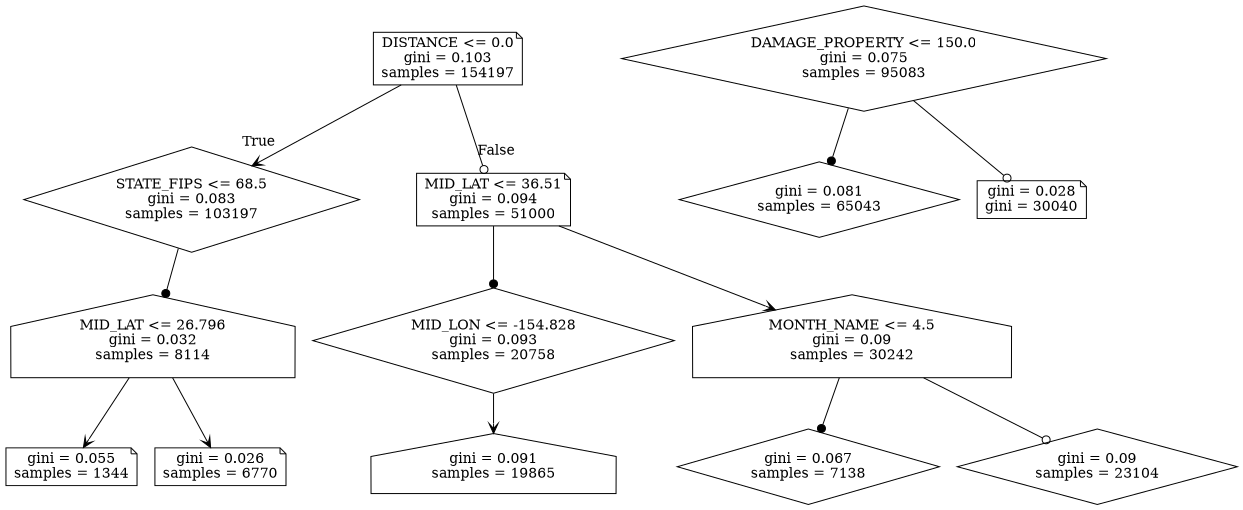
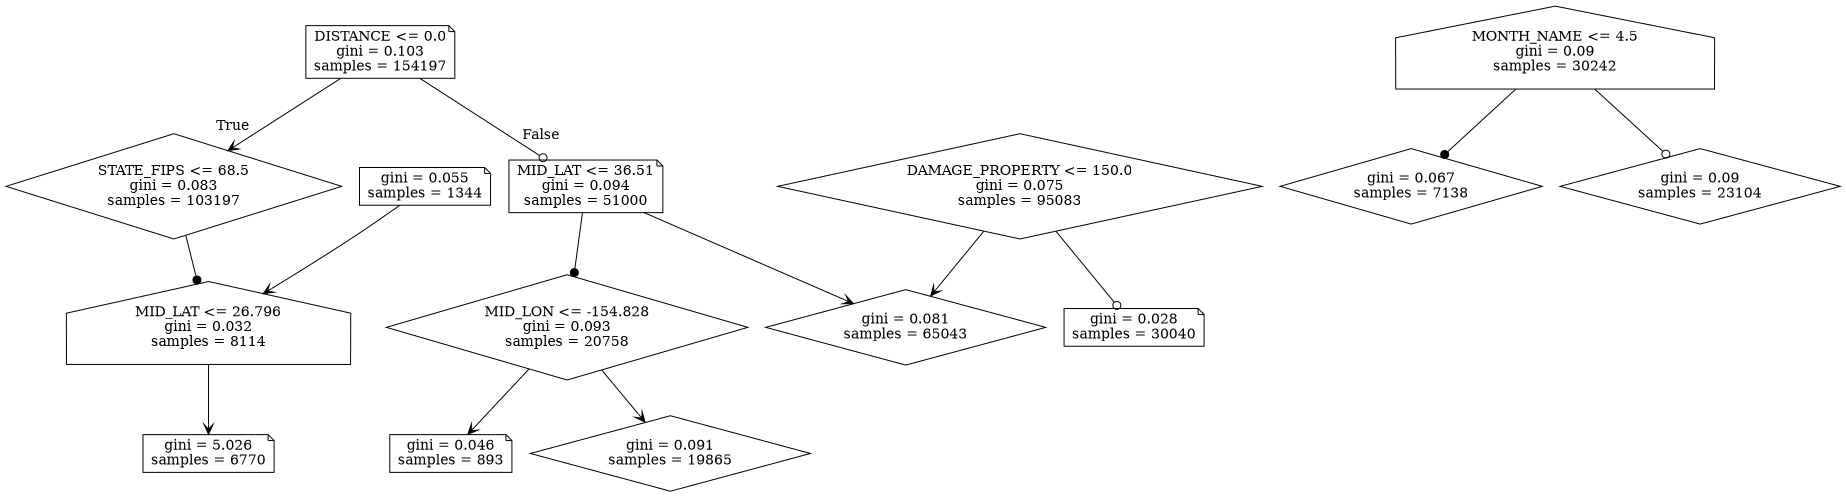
(841, 133) -> (960, 260)
(1032, 200) -> (1134, 327)
(662, 266) -> (744, 256)
(109, 408) -> (337, 248)
none -> (451, 453)
(220, 467) -> (209, 453)
(494, 467) -> (670, 453)
